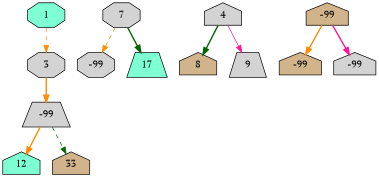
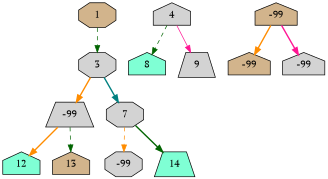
(46, 15) -> (97, 15)
(46, 37) -> (97, 37)
(212, 37) -> (161, 37)
(147, 65) -> (175, 164)
(198, 65) -> (147, 65)
none -> (109, 87)
(71, 164) -> (71, 164)
